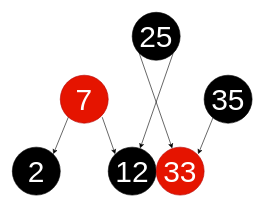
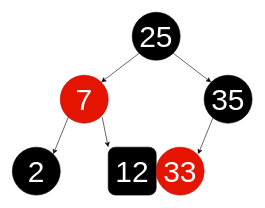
(155, 99) -> (122, 67)
(157, 100) -> (192, 67)
(132, 171) -> (132, 171)
